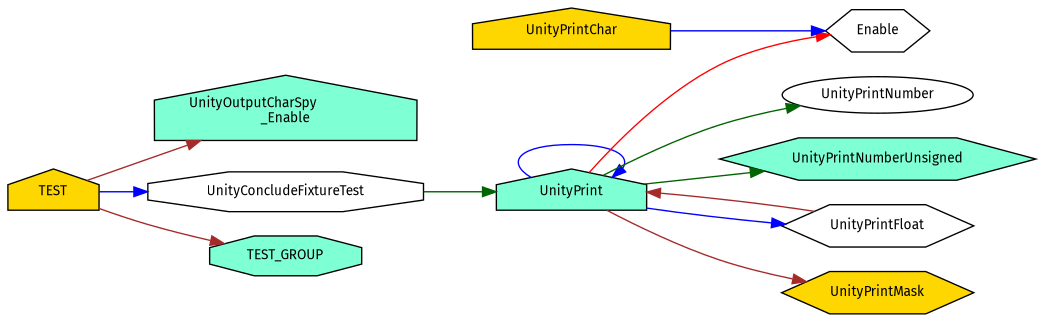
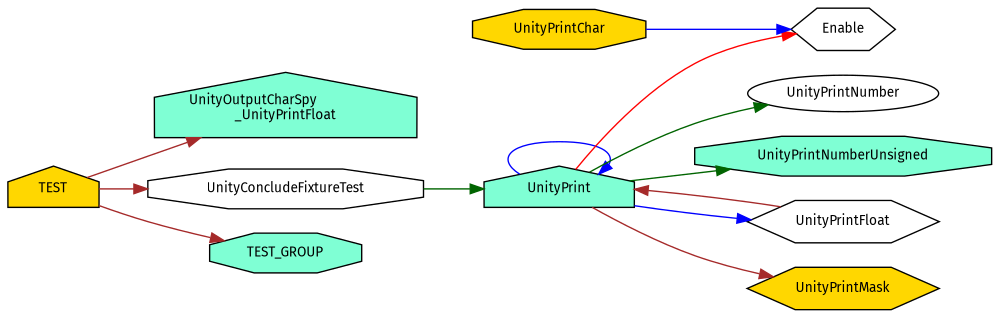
(572, 31) -> (559, 29)
(286, 111) -> (286, 108)
(878, 159) -> (843, 156)
(116, 192) -> (116, 189)
